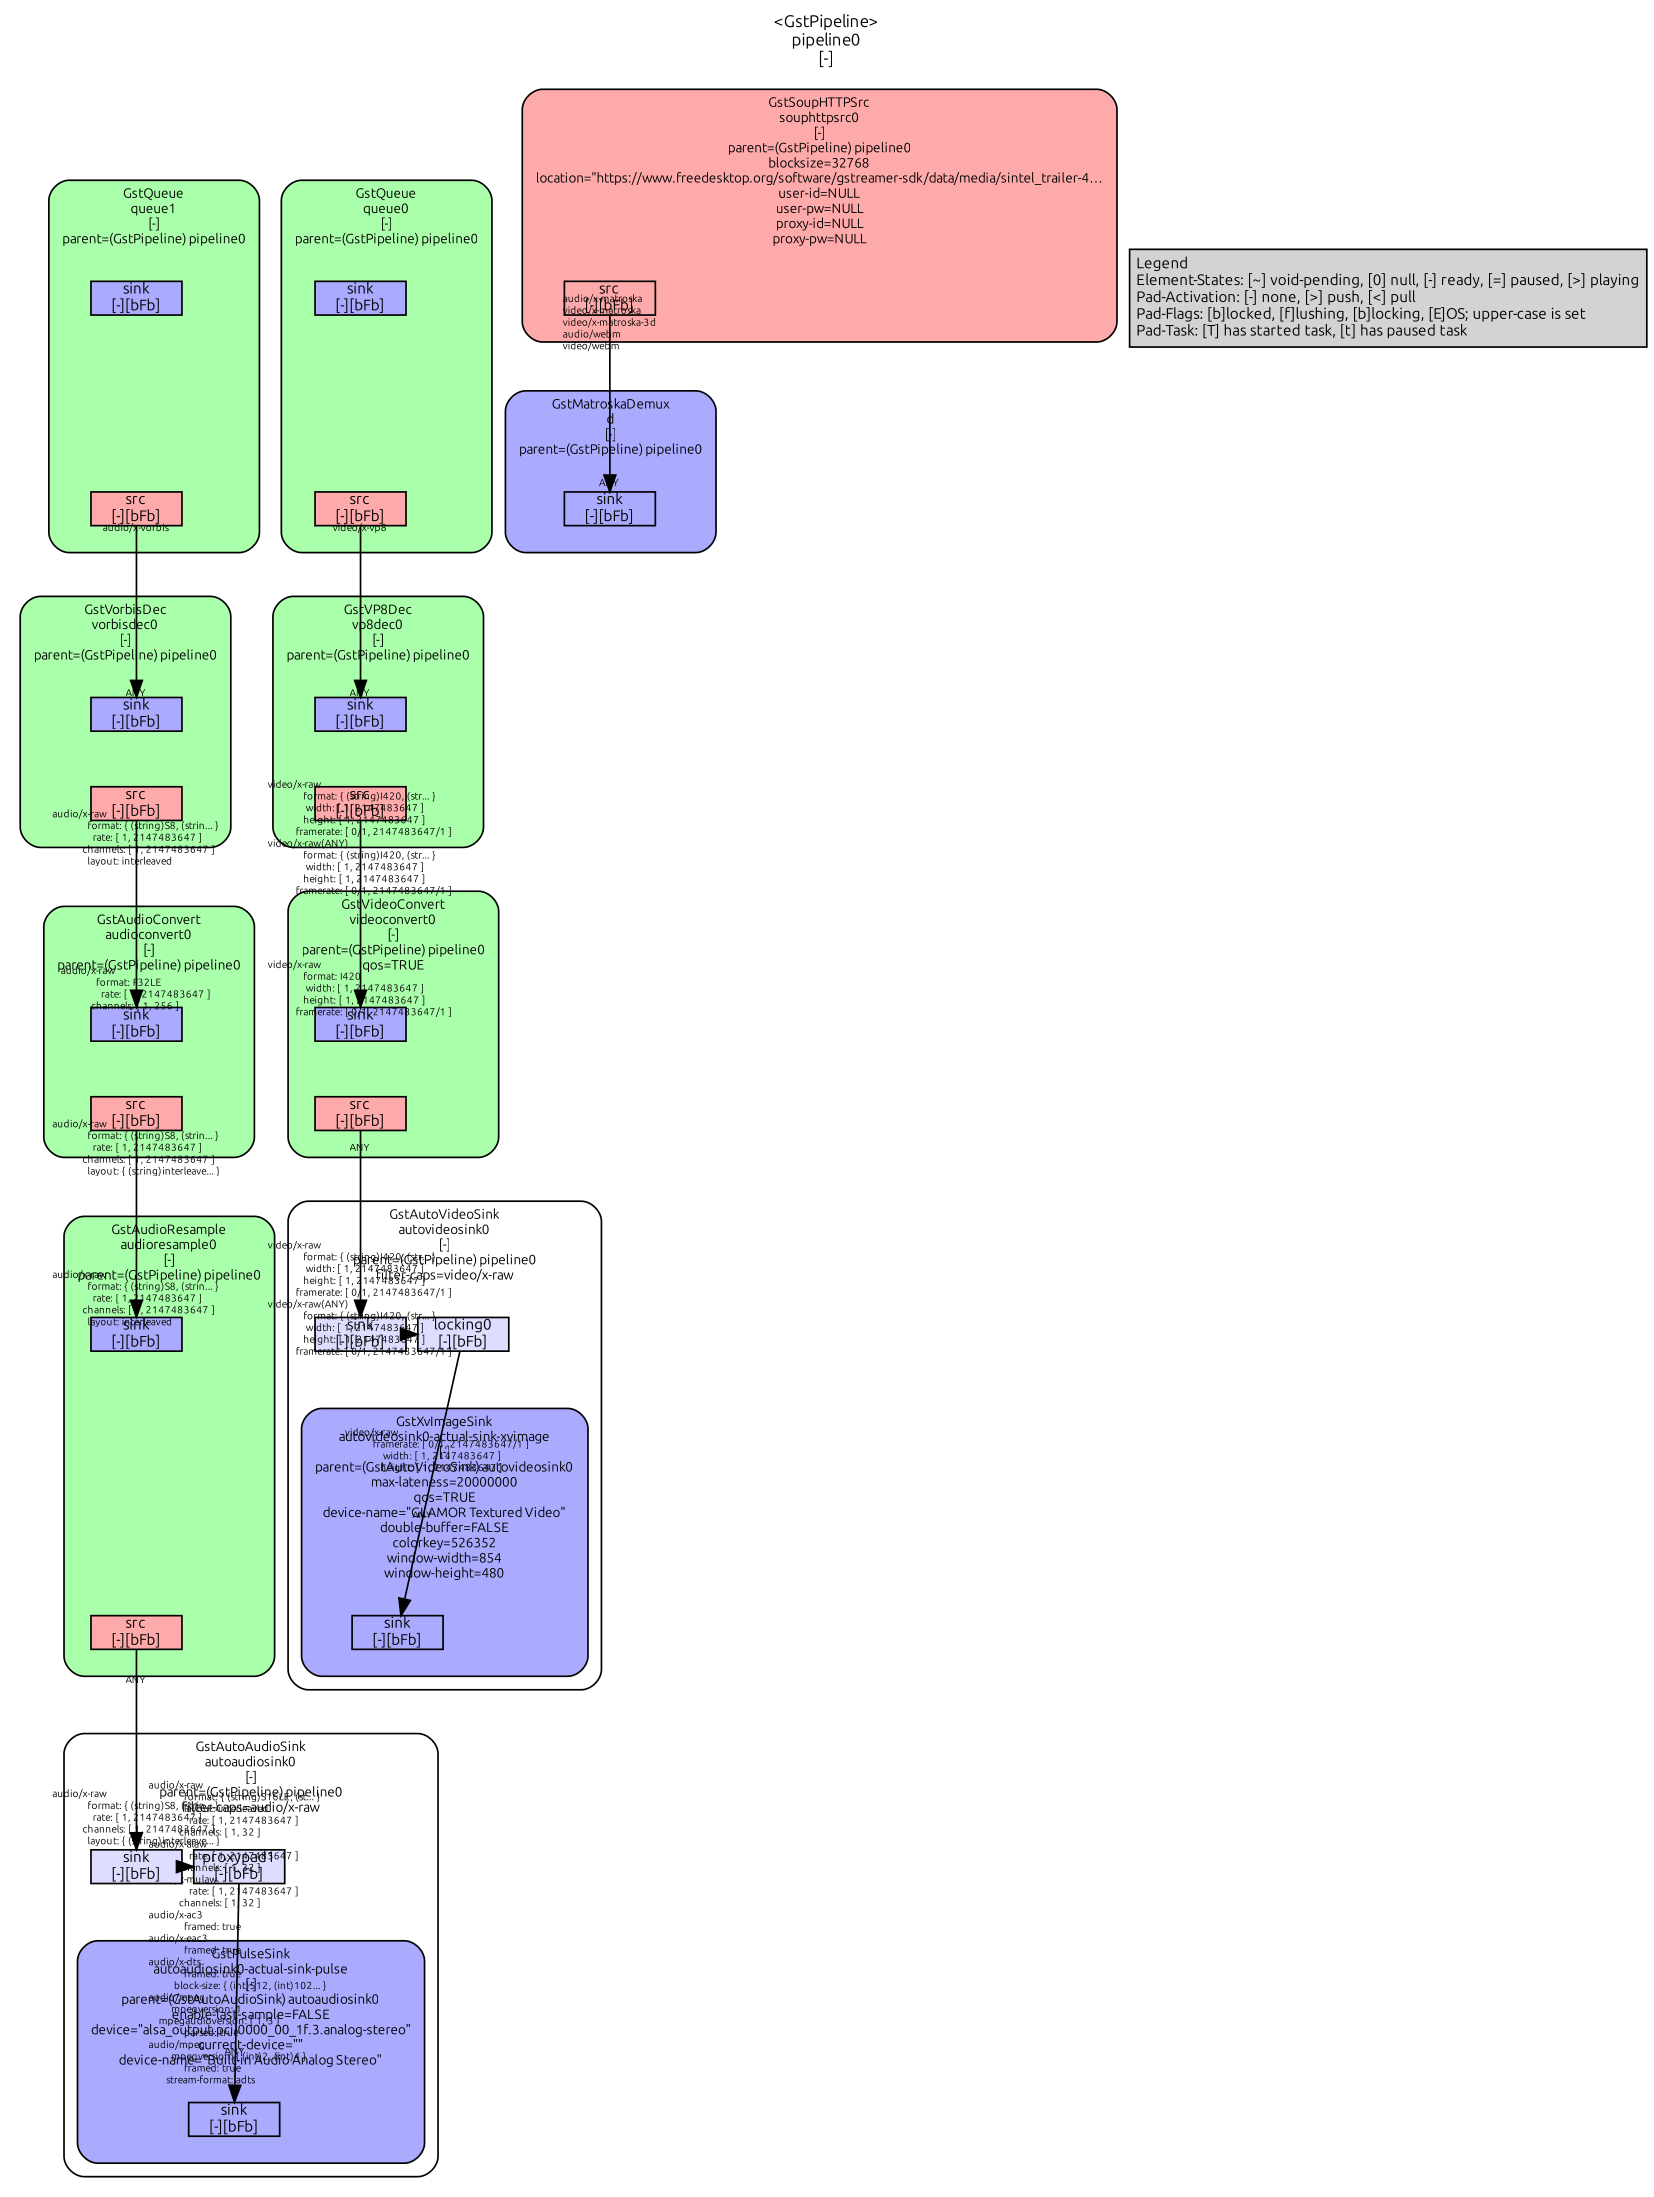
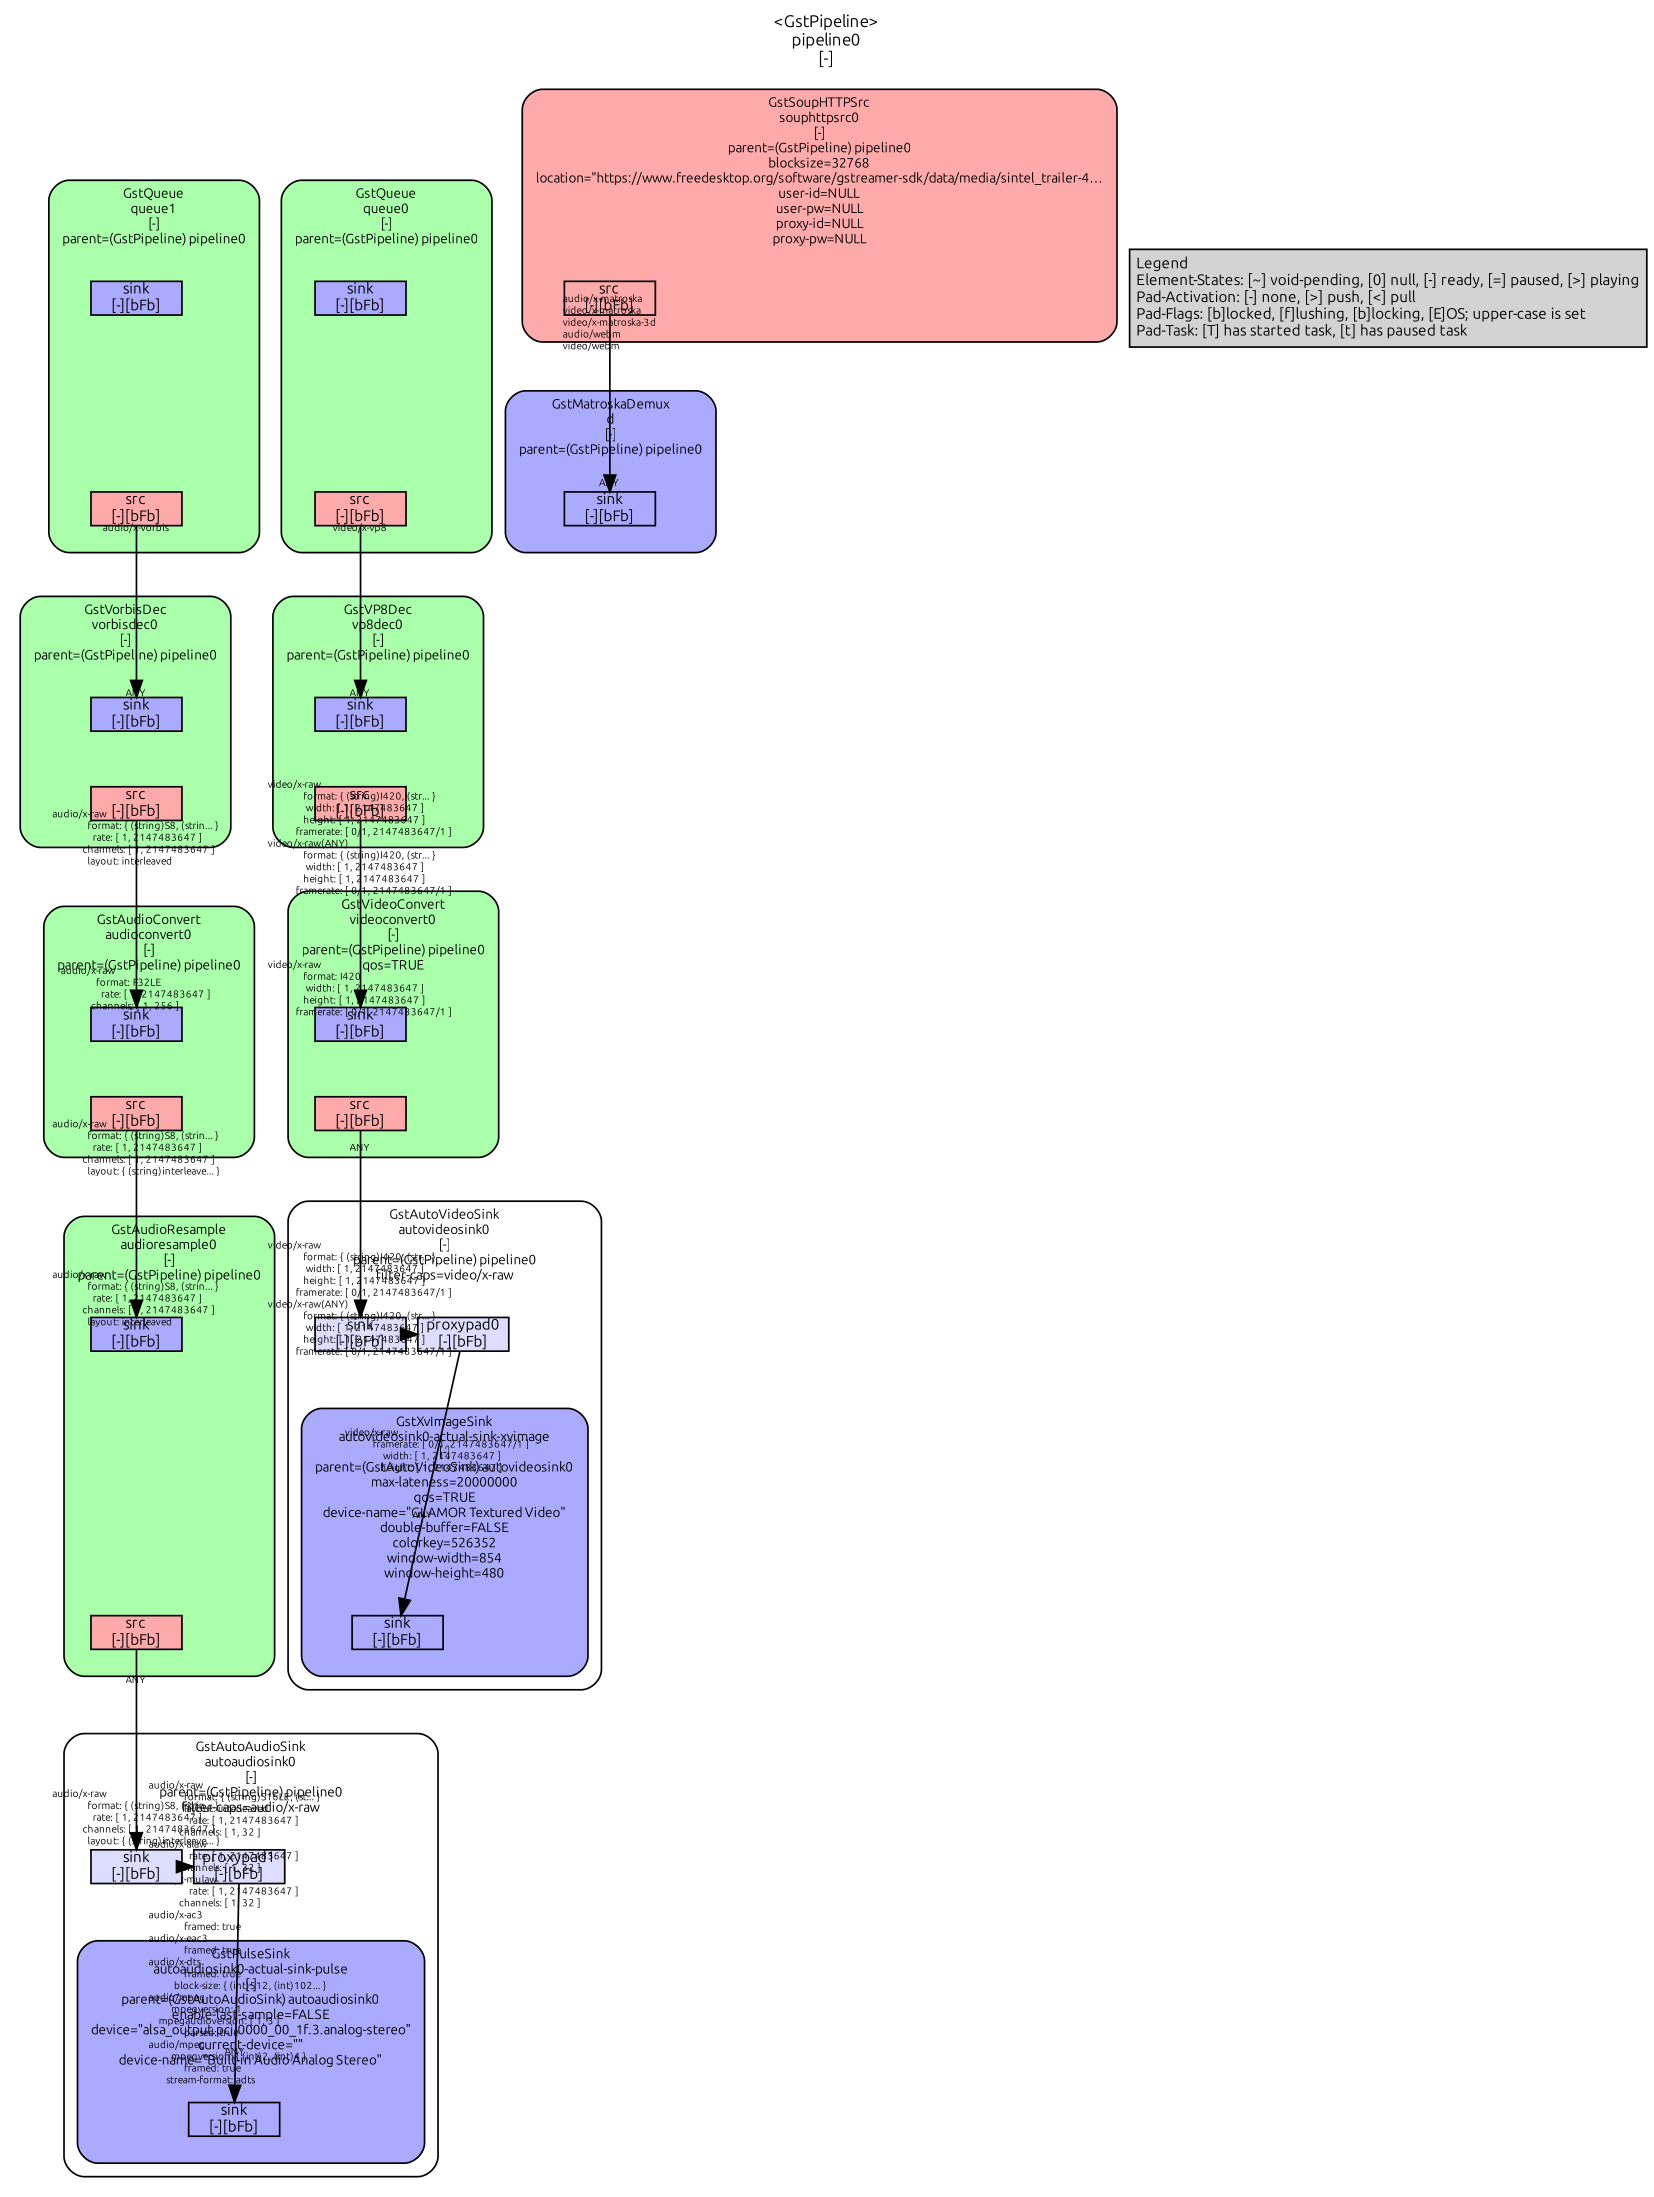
(463, 1334) -> (463, 1334)
